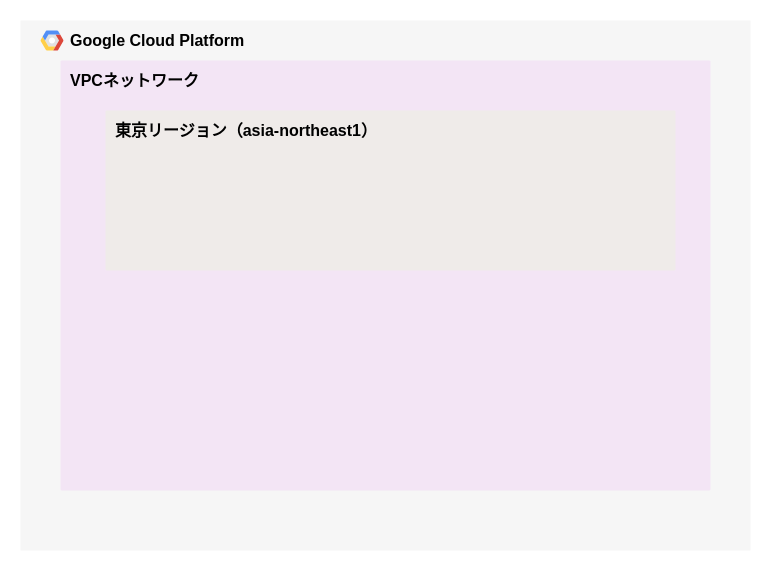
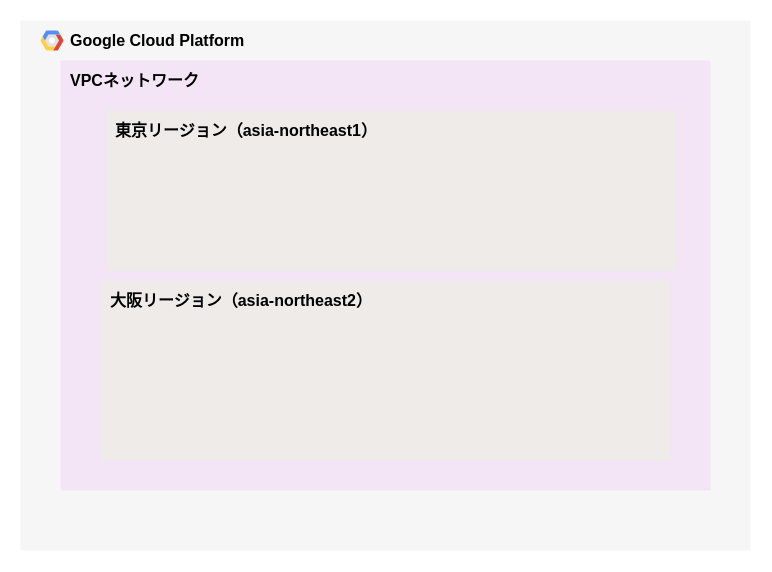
none -> (386, 371)
